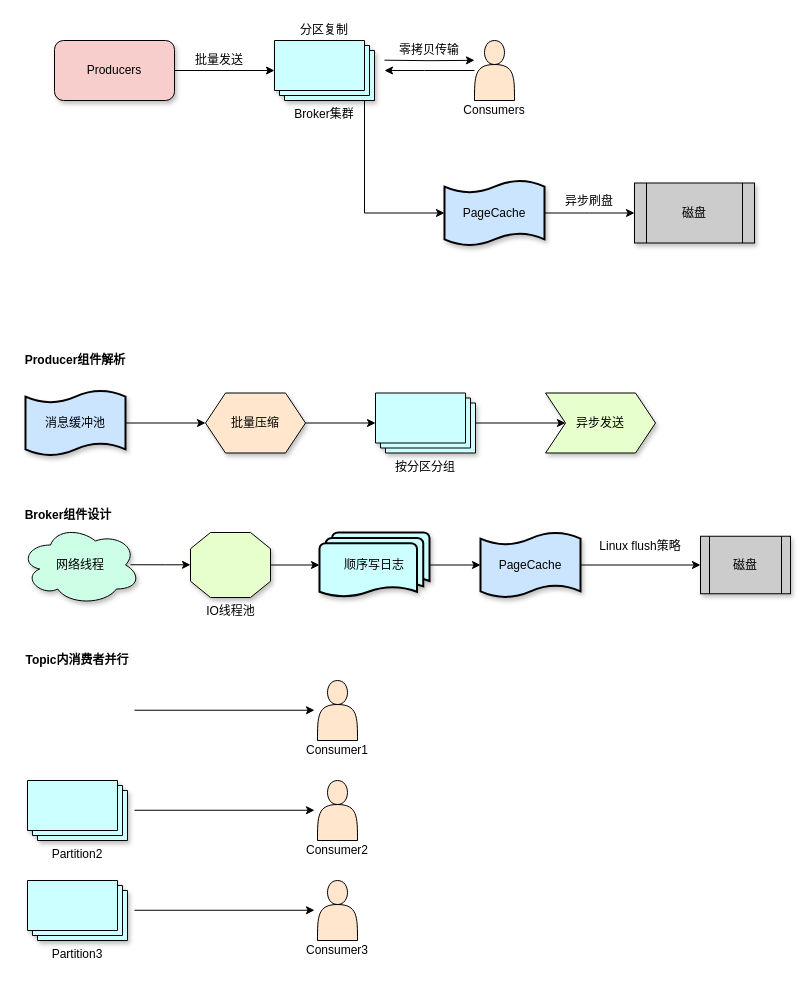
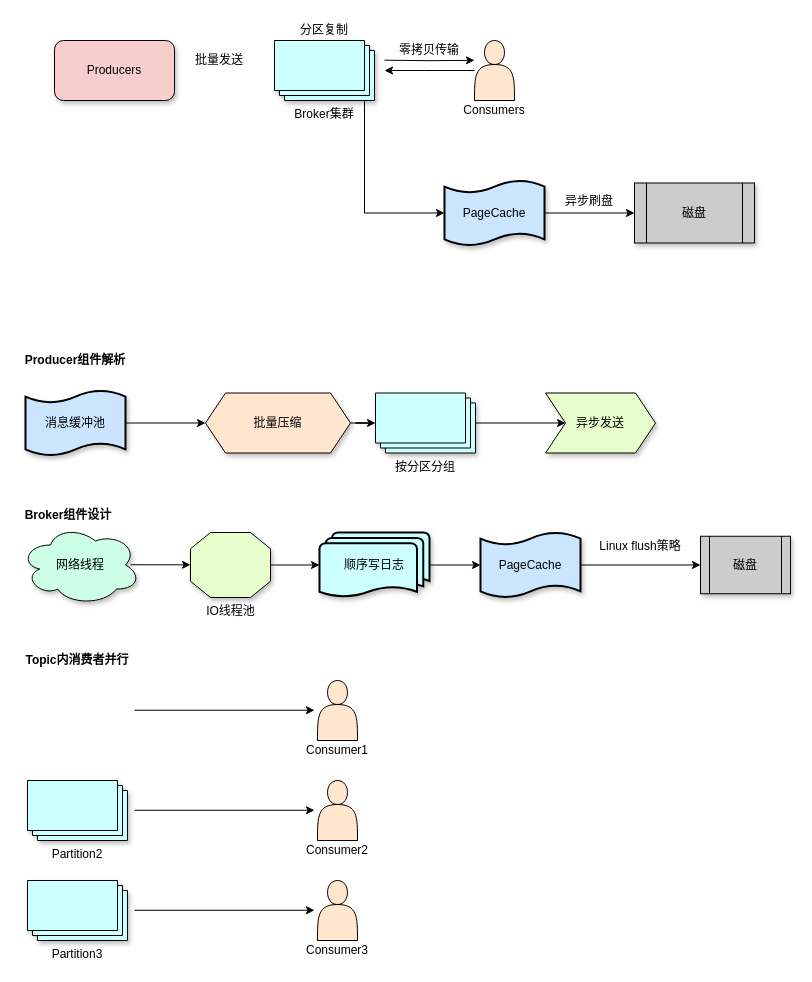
(221, 71) -> none
(256, 423) -> (278, 423)
